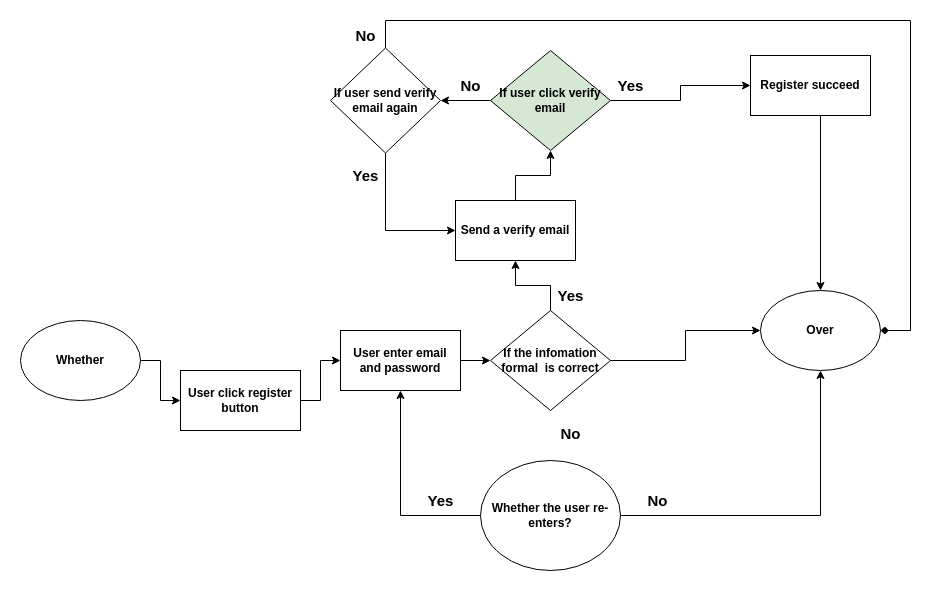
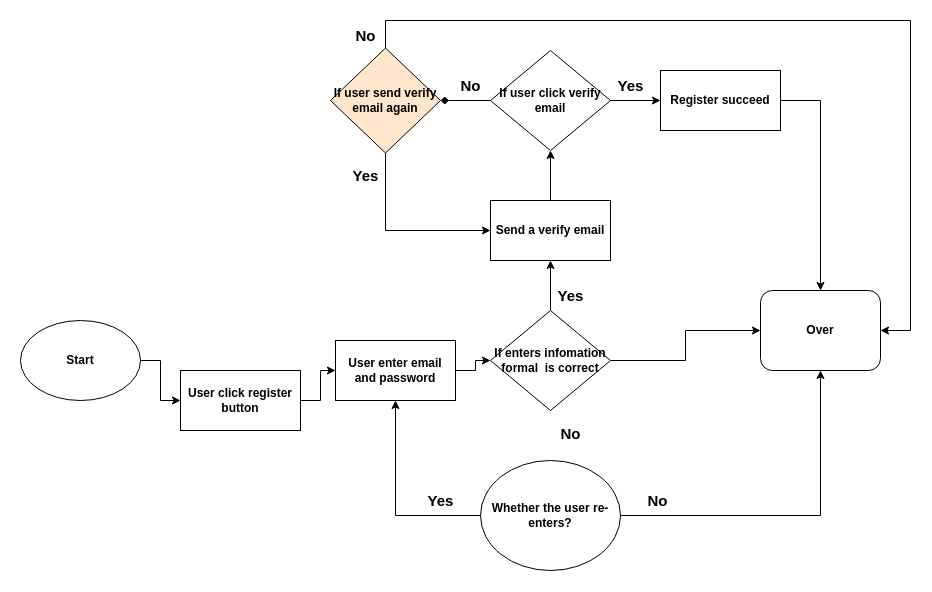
(811, 86) -> (721, 101)
(386, 101) -> (386, 101)
(448, 101) -> (449, 101)
(551, 101) -> (551, 101)
(516, 231) -> (551, 231)
(821, 331) -> (821, 331)
(889, 331) -> (888, 331)
(81, 361) -> (81, 361)
(401, 361) -> (396, 371)
(551, 361) -> (551, 361)
